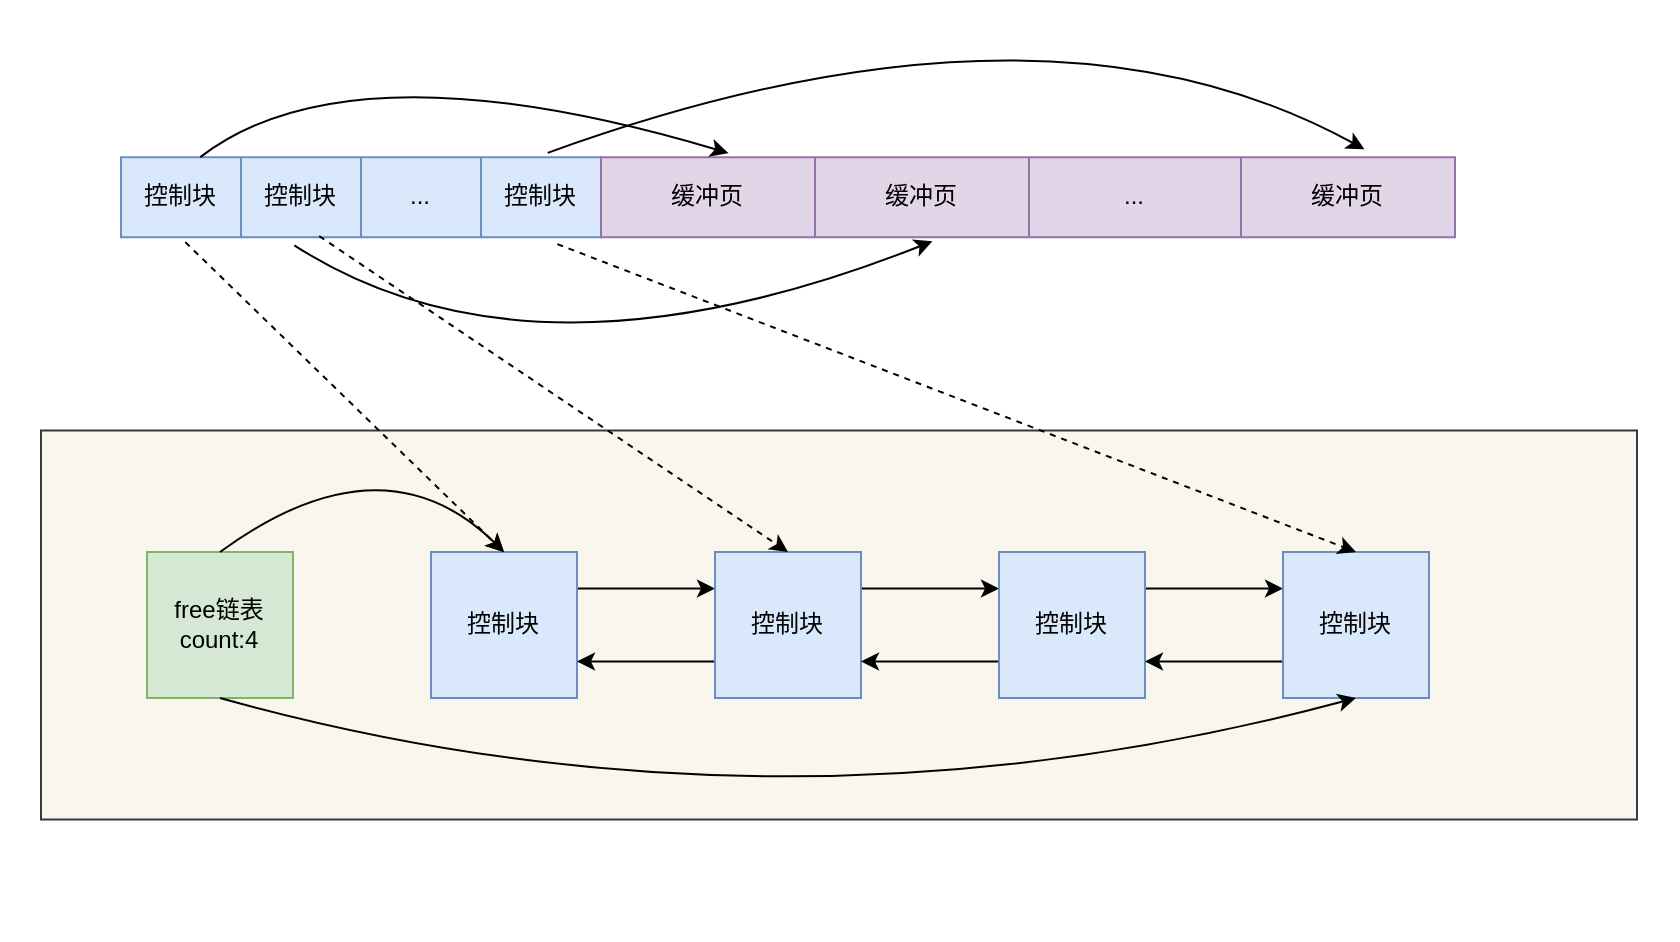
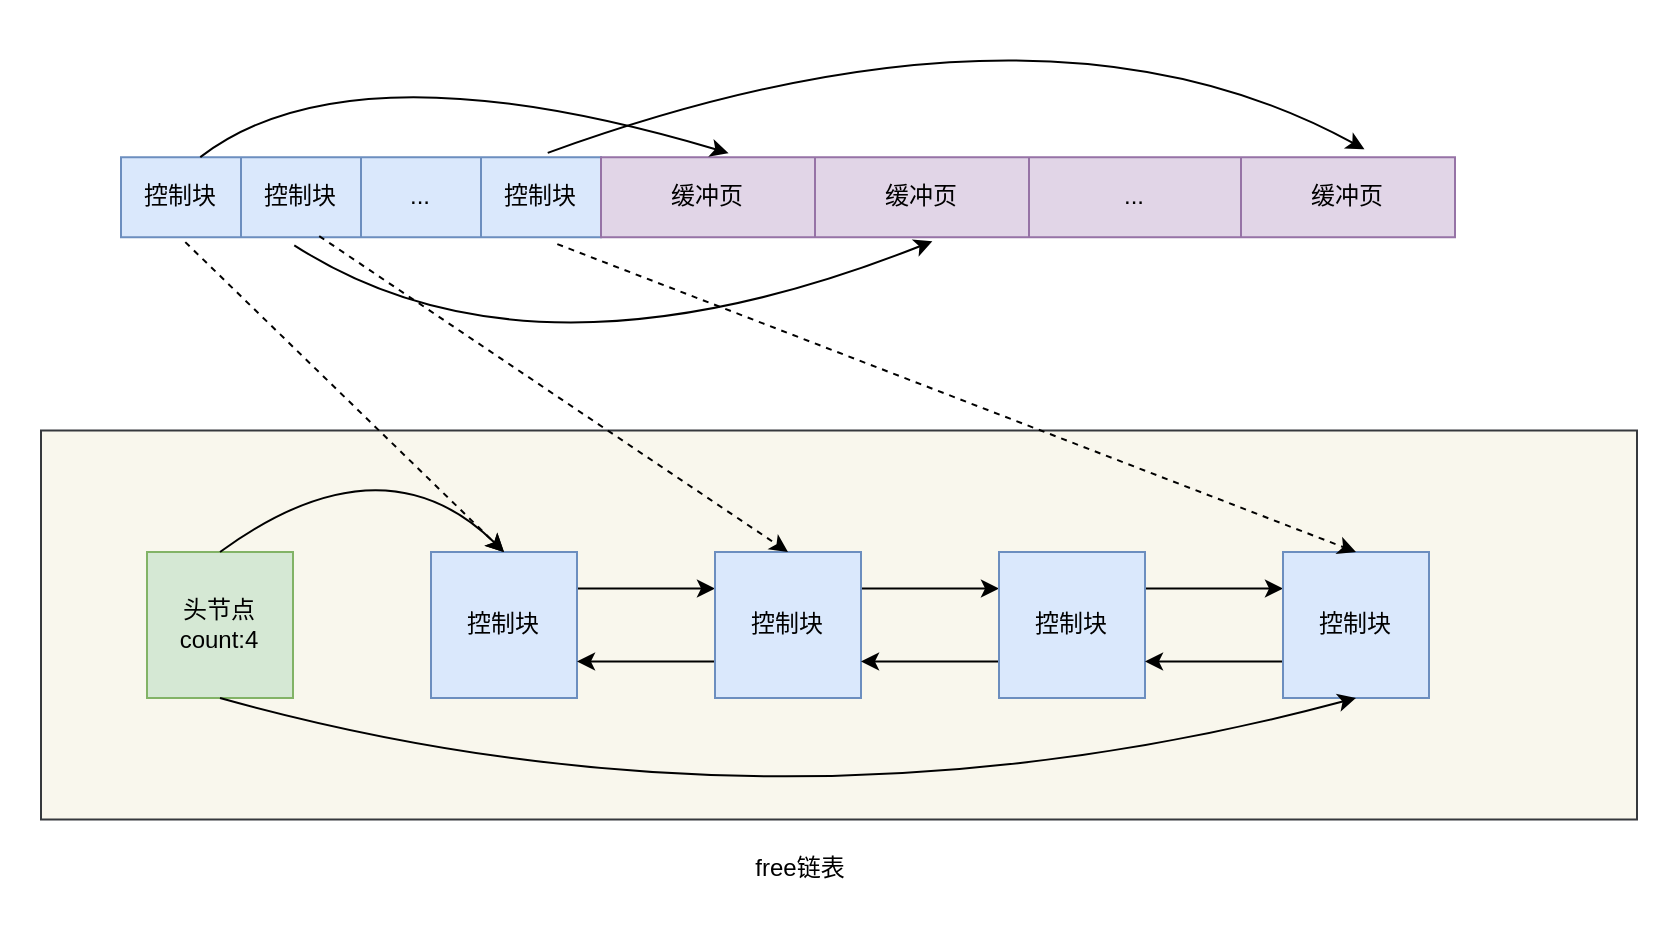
(220, 625) -> (220, 625)
none -> (801, 869)
